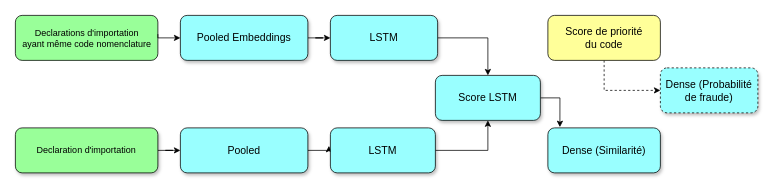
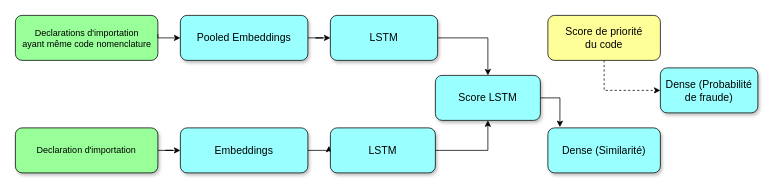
(709, 90) -> (709, 90)
(244, 150) -> (244, 150)
